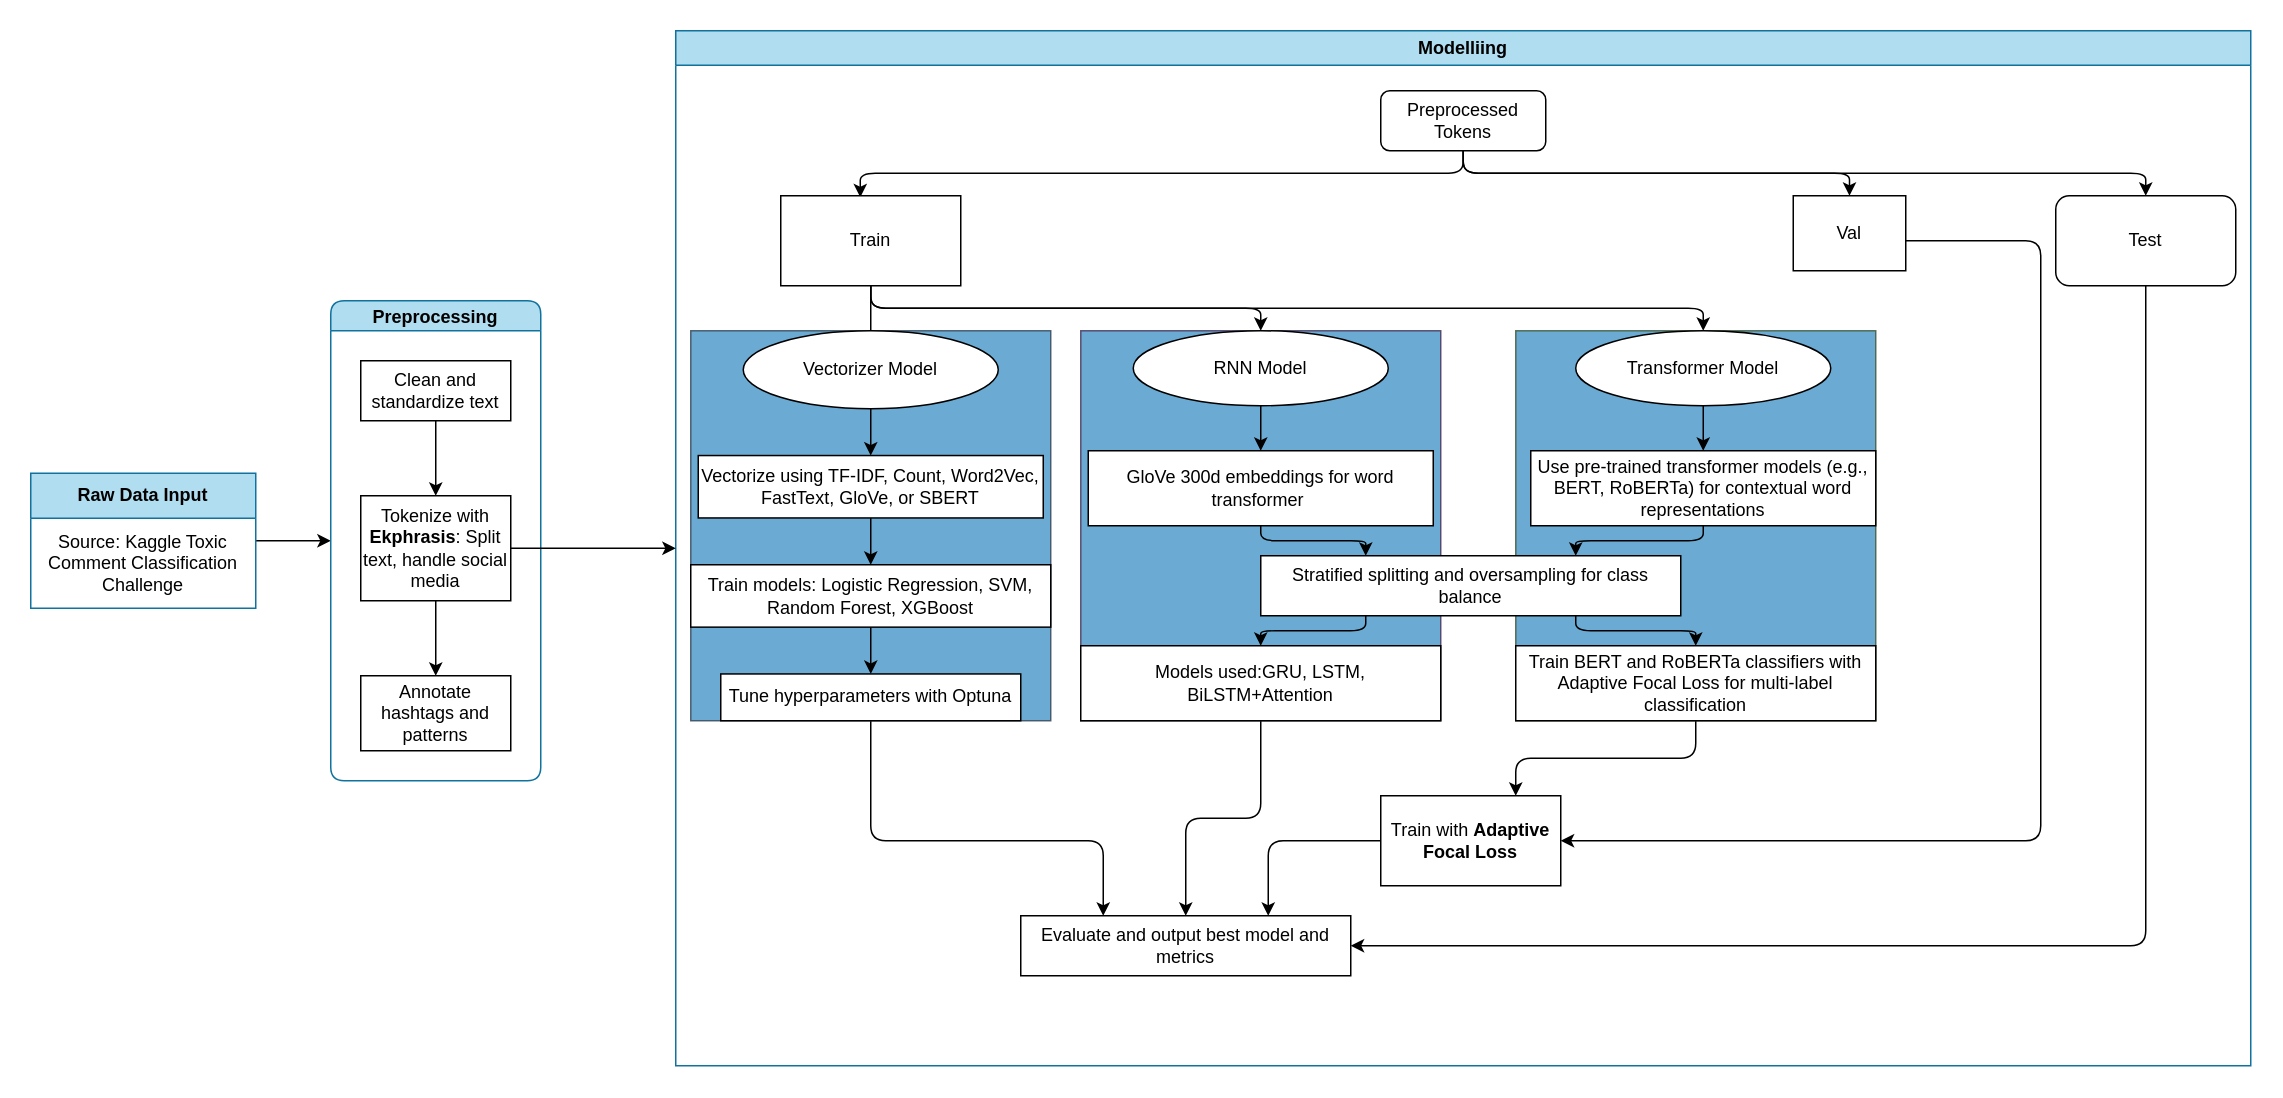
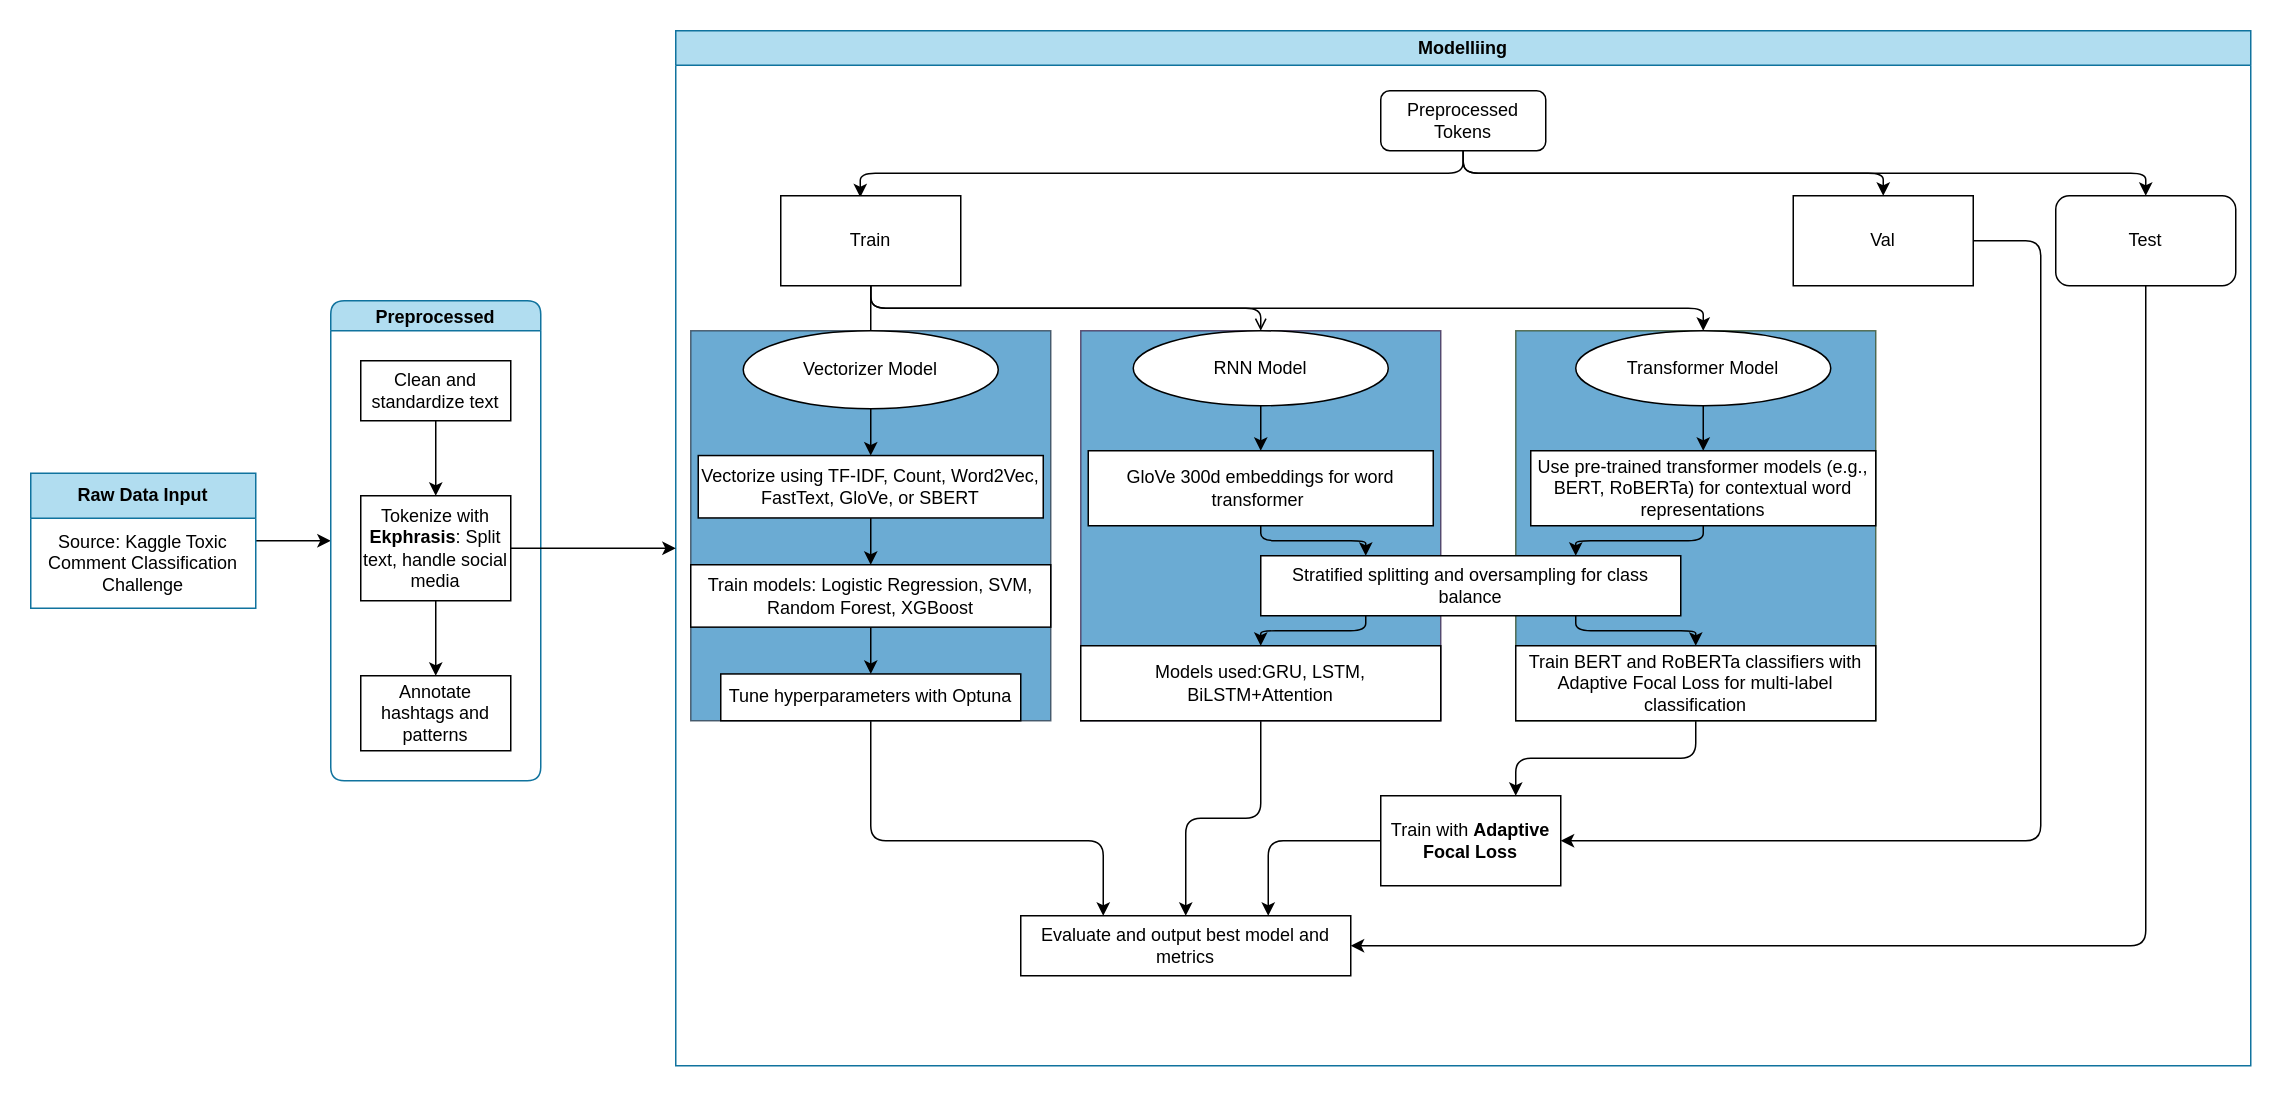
(1850, 233) -> (1883, 241)
(1261, 316) -> (1261, 319)
(435, 317) -> (435, 317)
